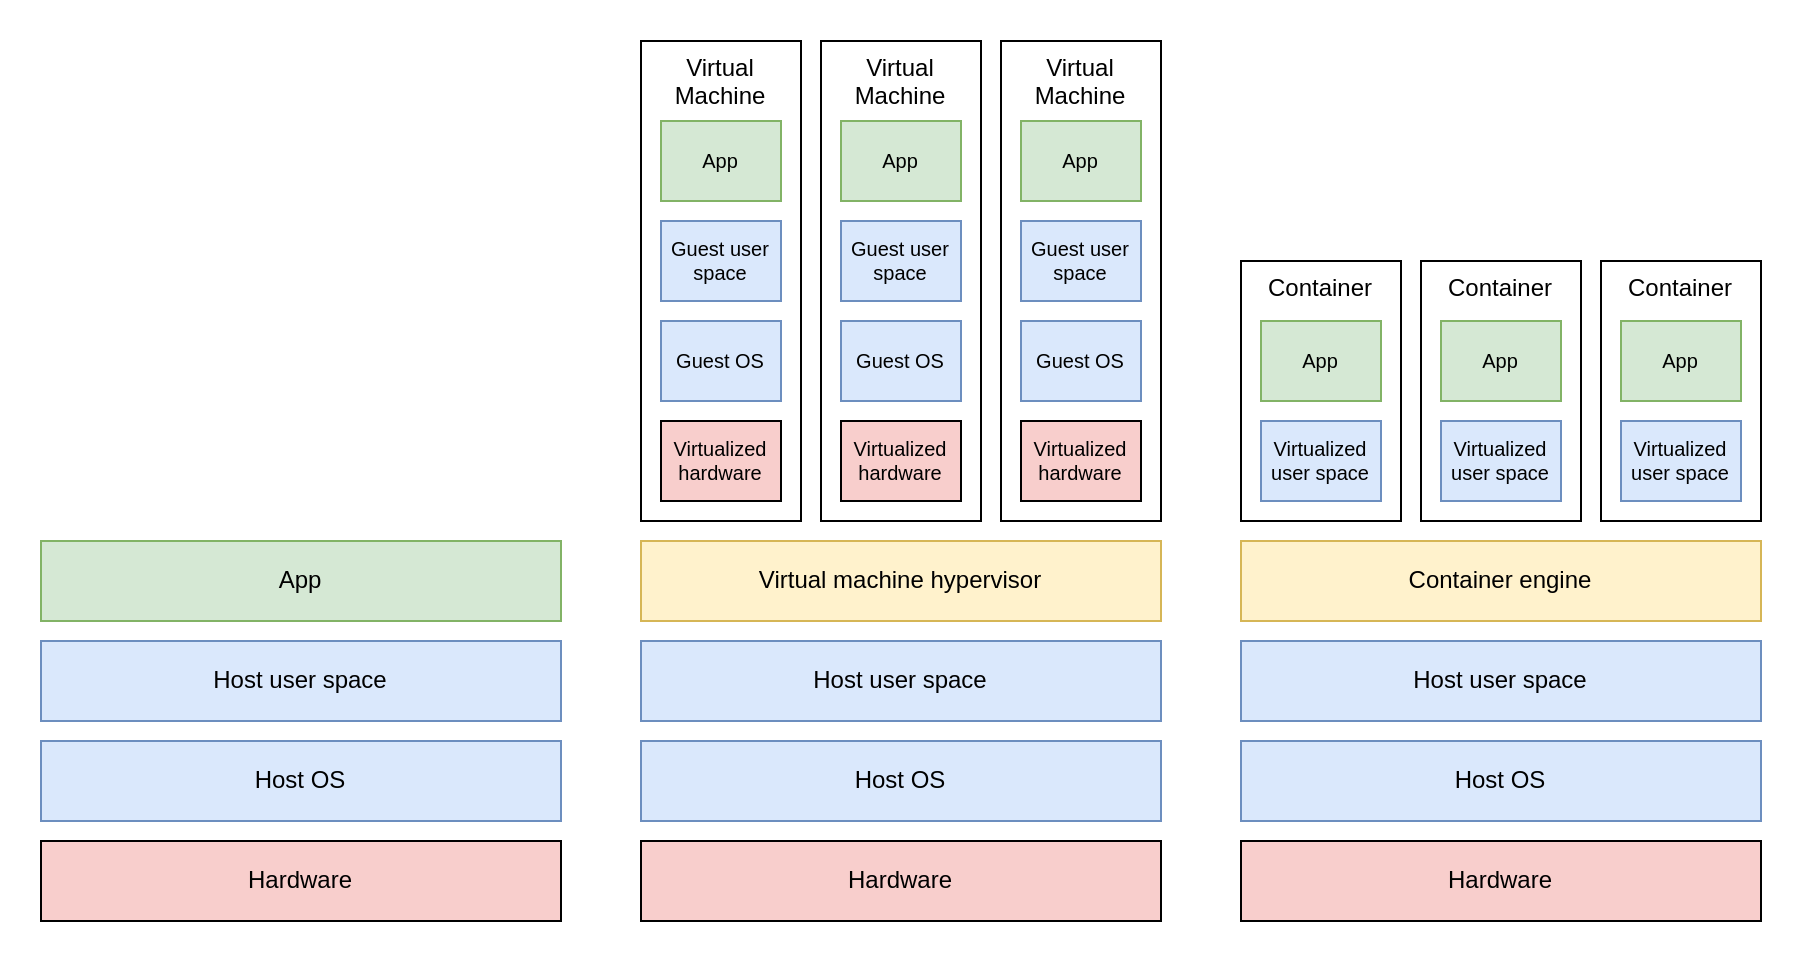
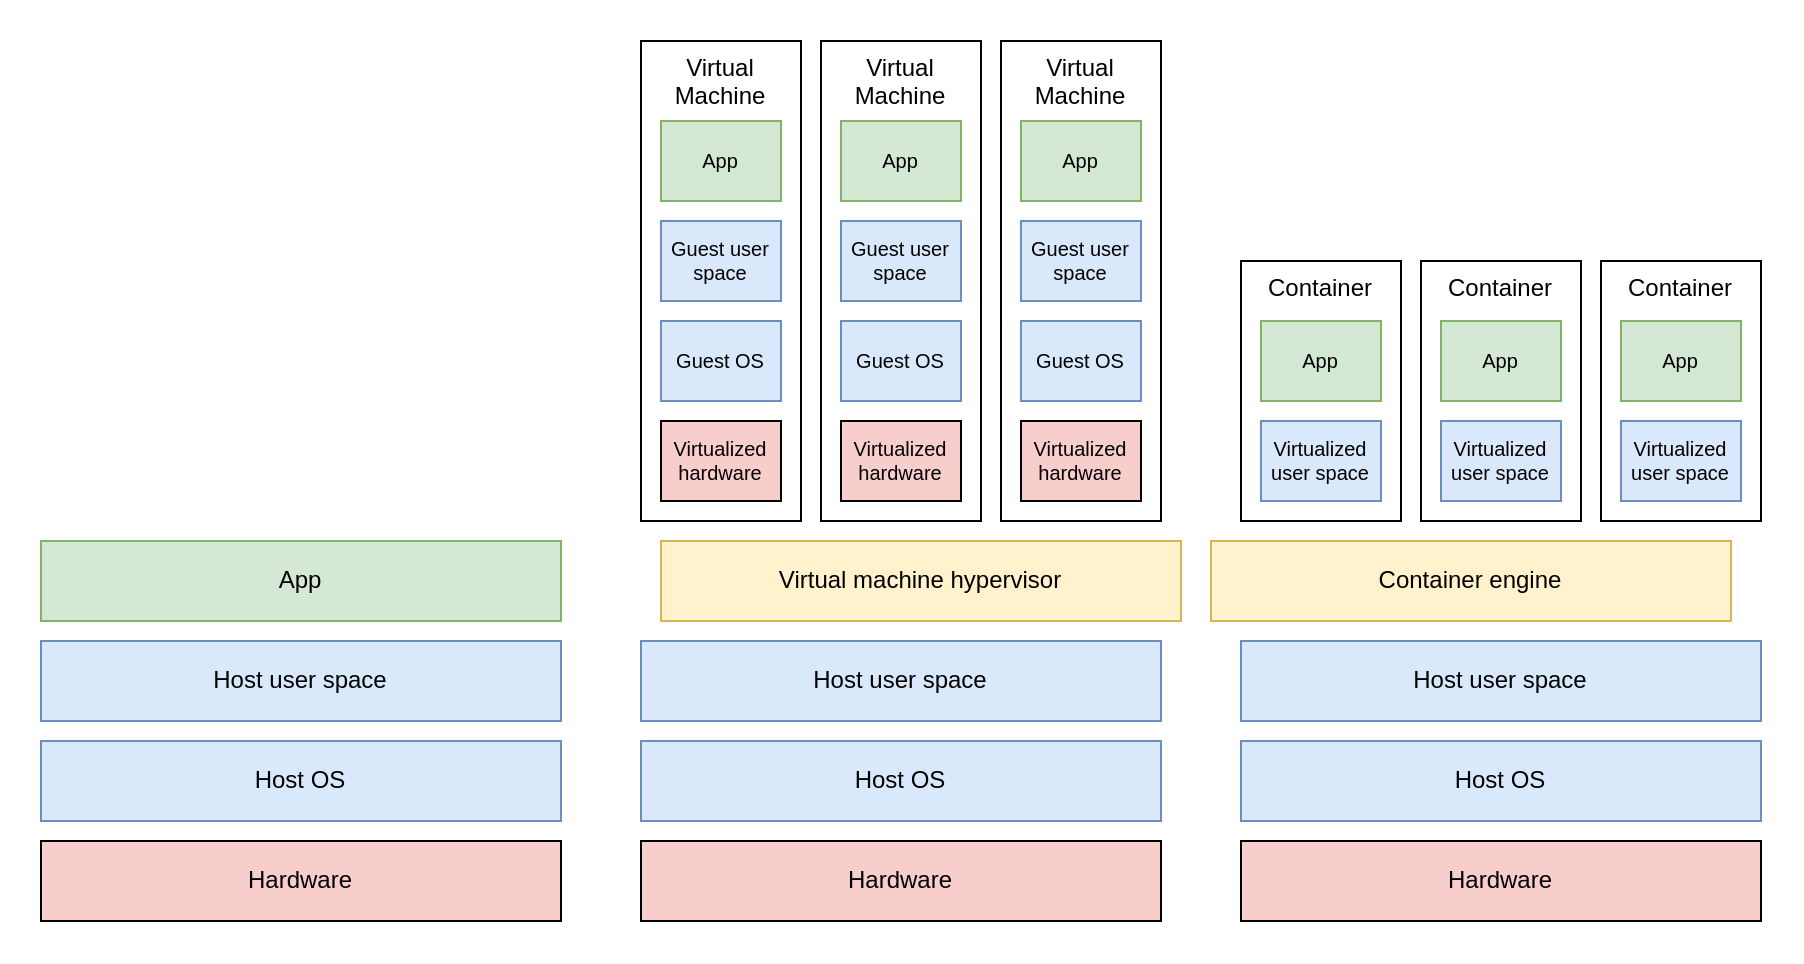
(901, 581) -> (921, 581)
(1501, 581) -> (1471, 581)
